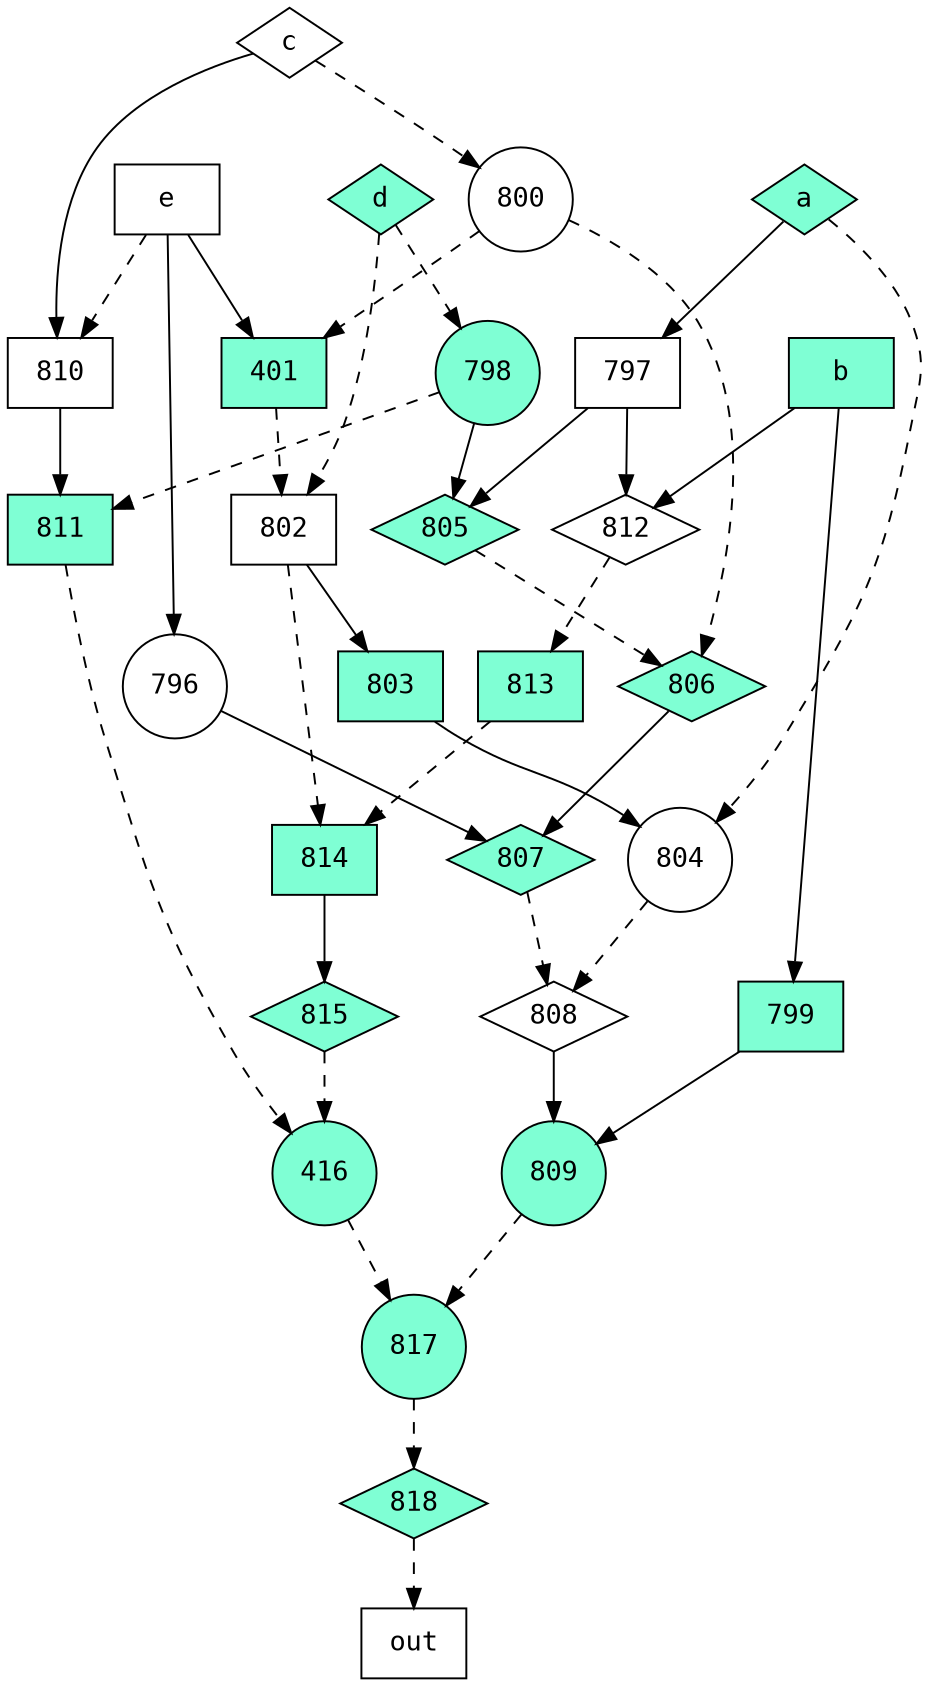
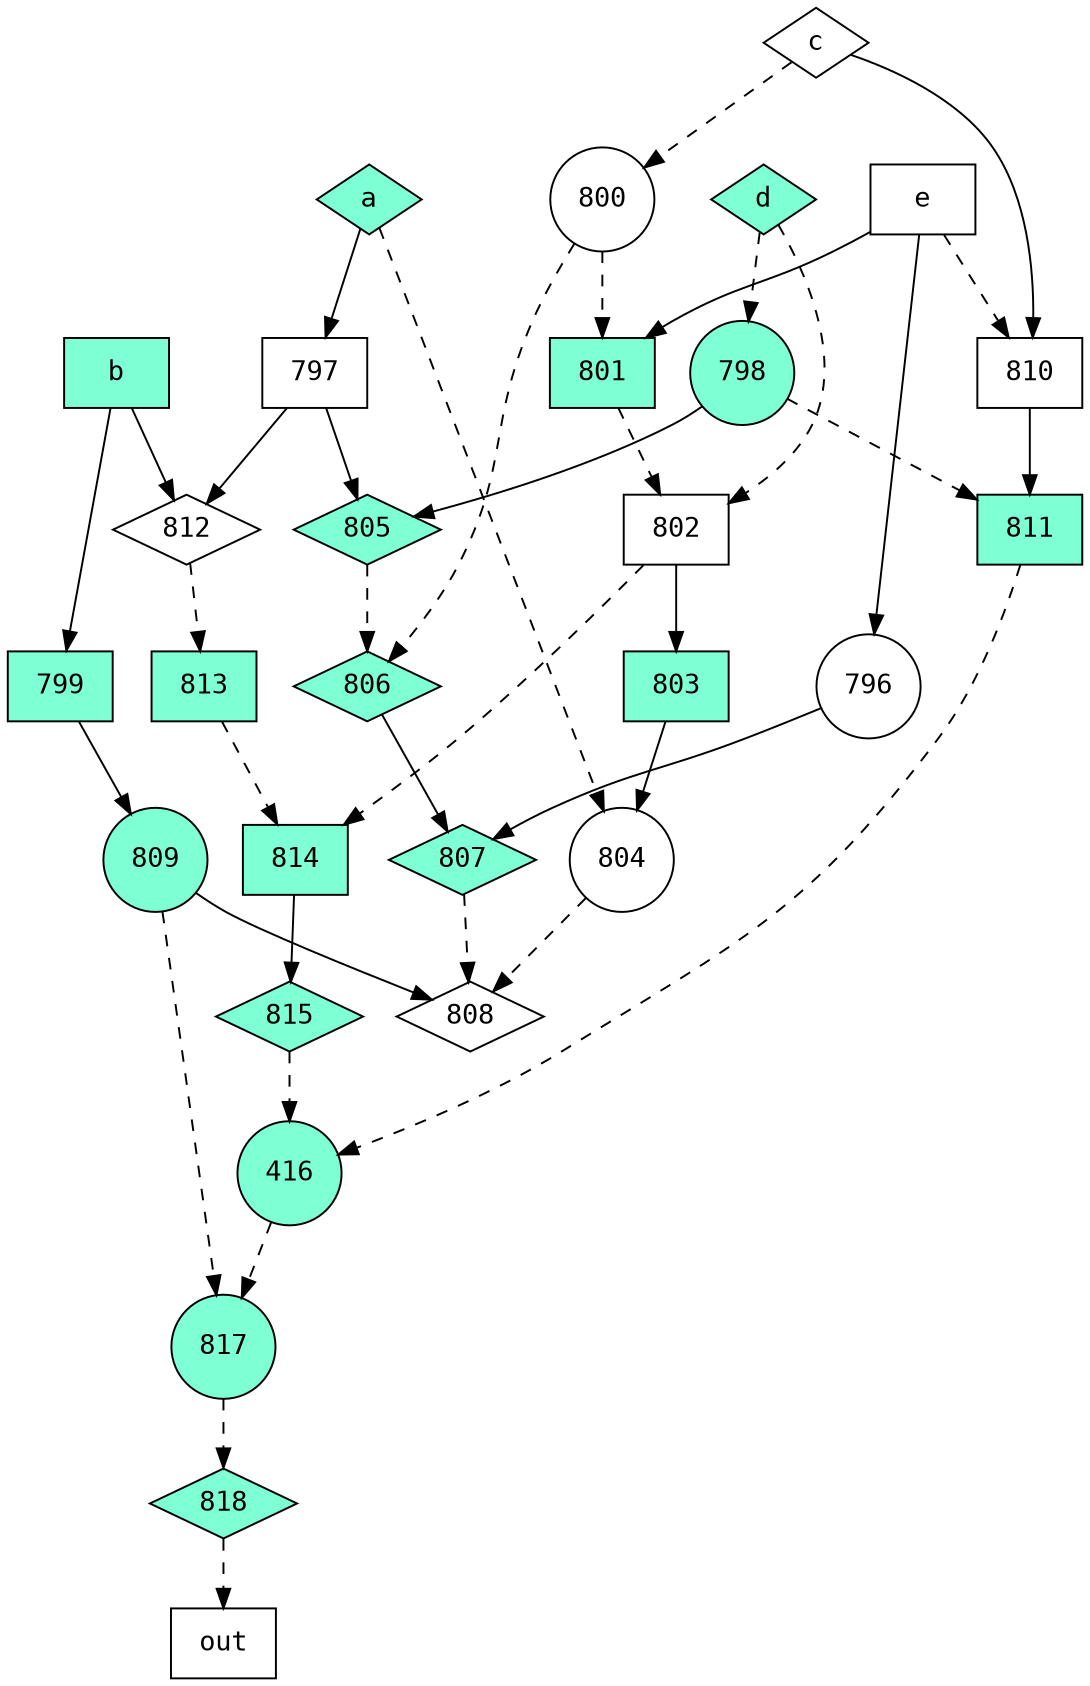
(274, 373) -> (602, 373)
(554, 1077) -> (308, 949)
